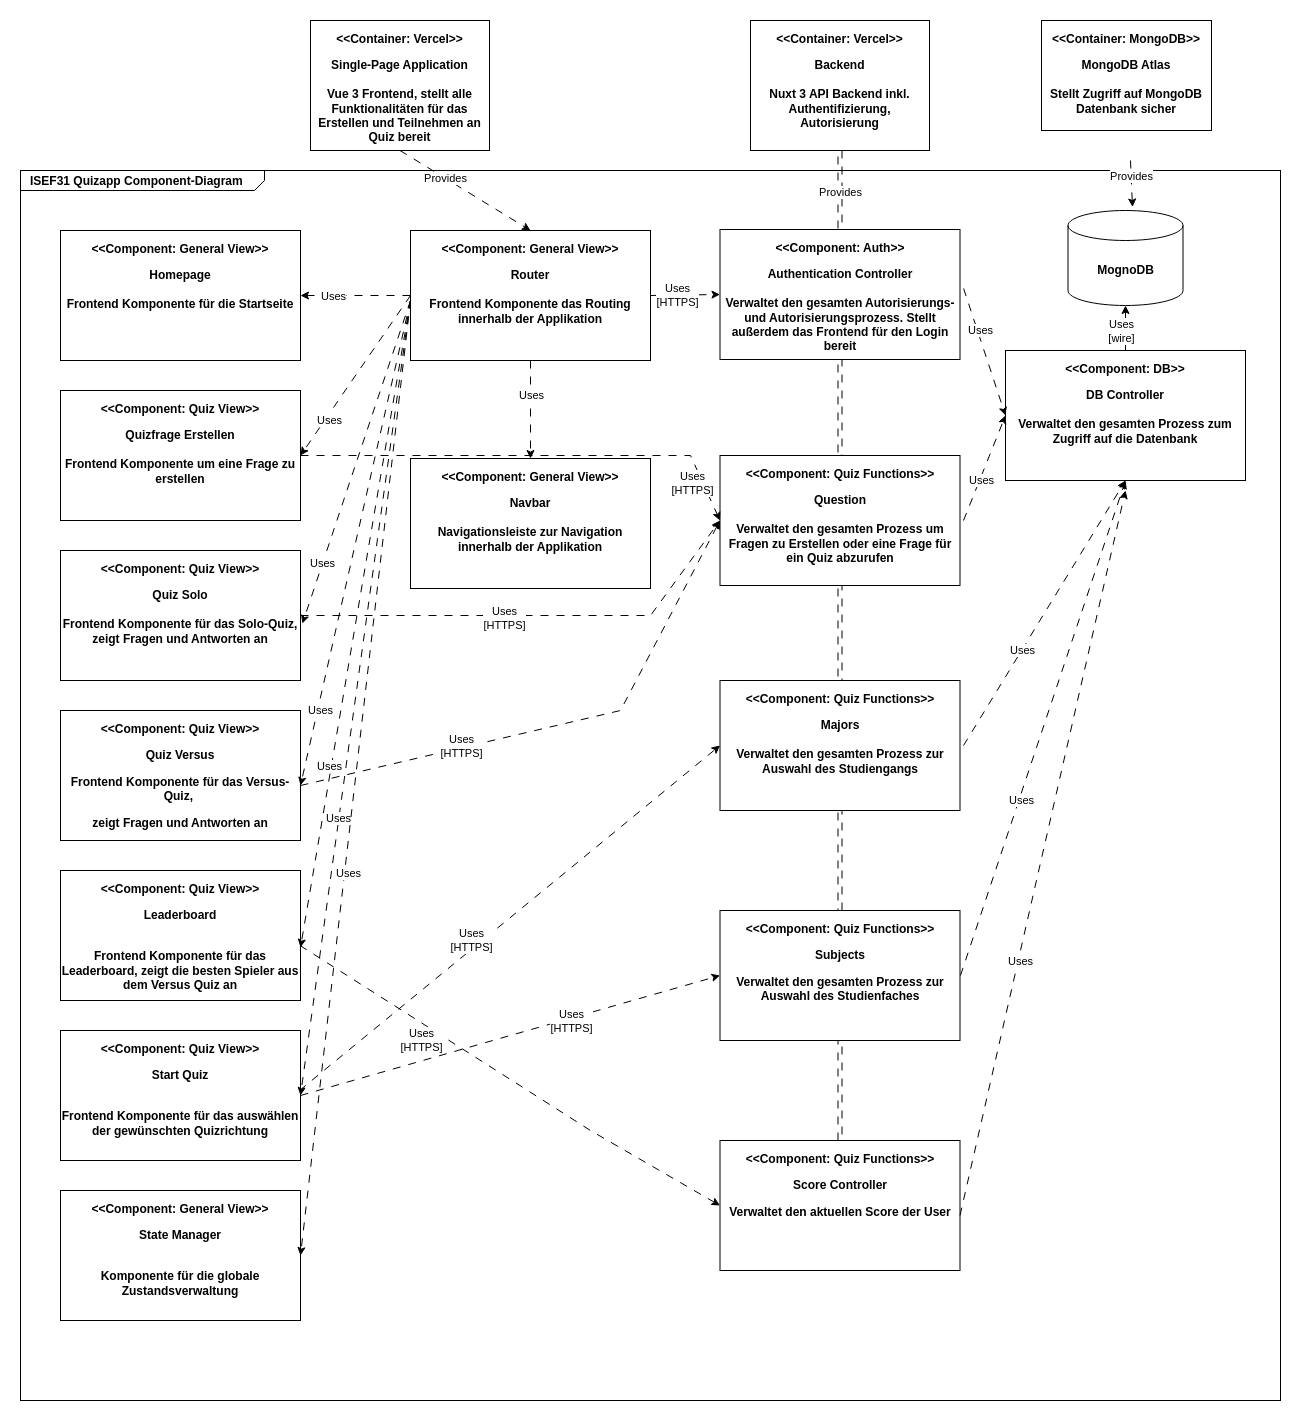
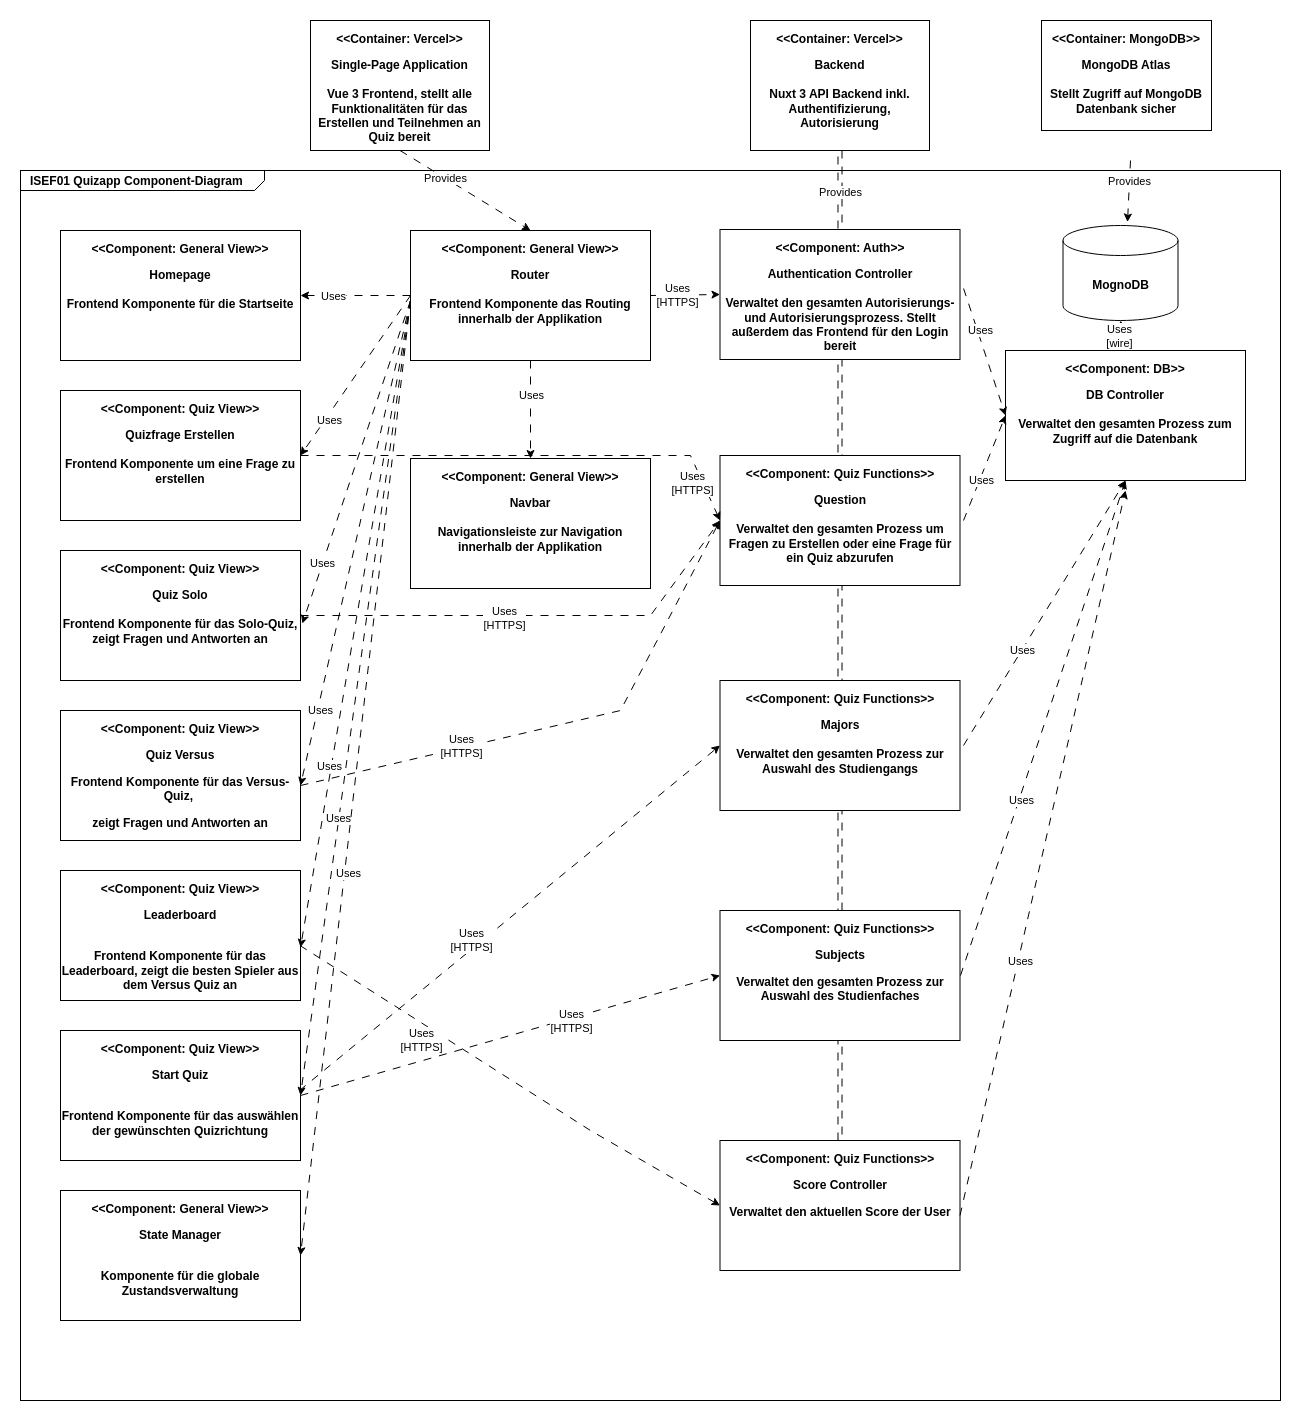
(651, 171) -> (651, 171)
(1126, 258) -> (1121, 273)
